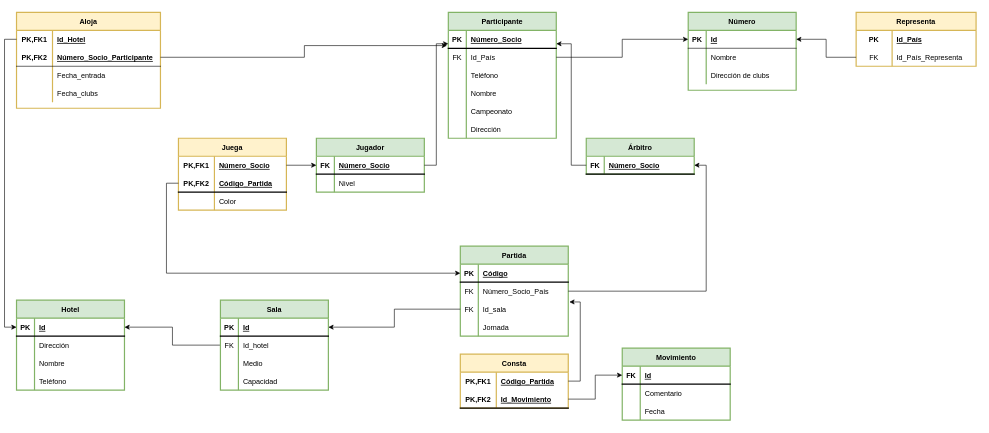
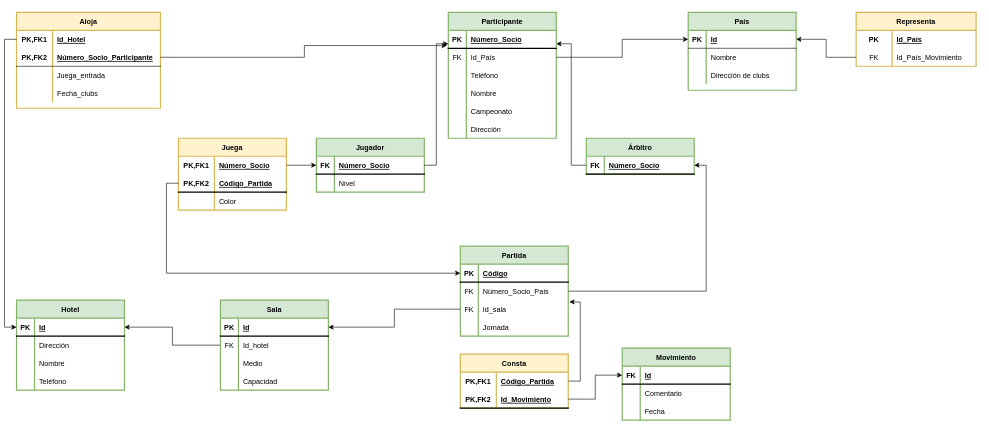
(742, 22) -> (742, 22)
(933, 58) -> (931, 58)
(83, 76) -> (83, 76)
